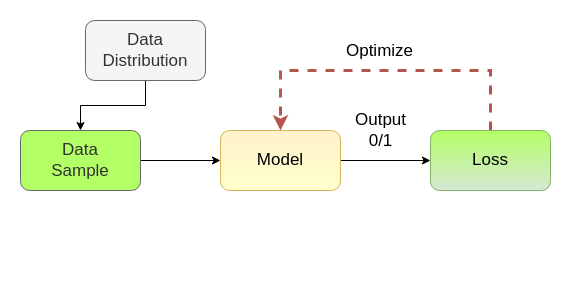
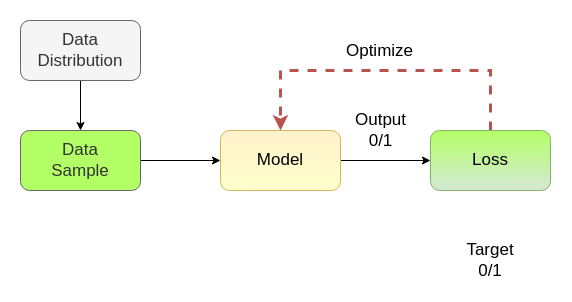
(146, 51) -> (81, 51)
none -> (491, 261)
